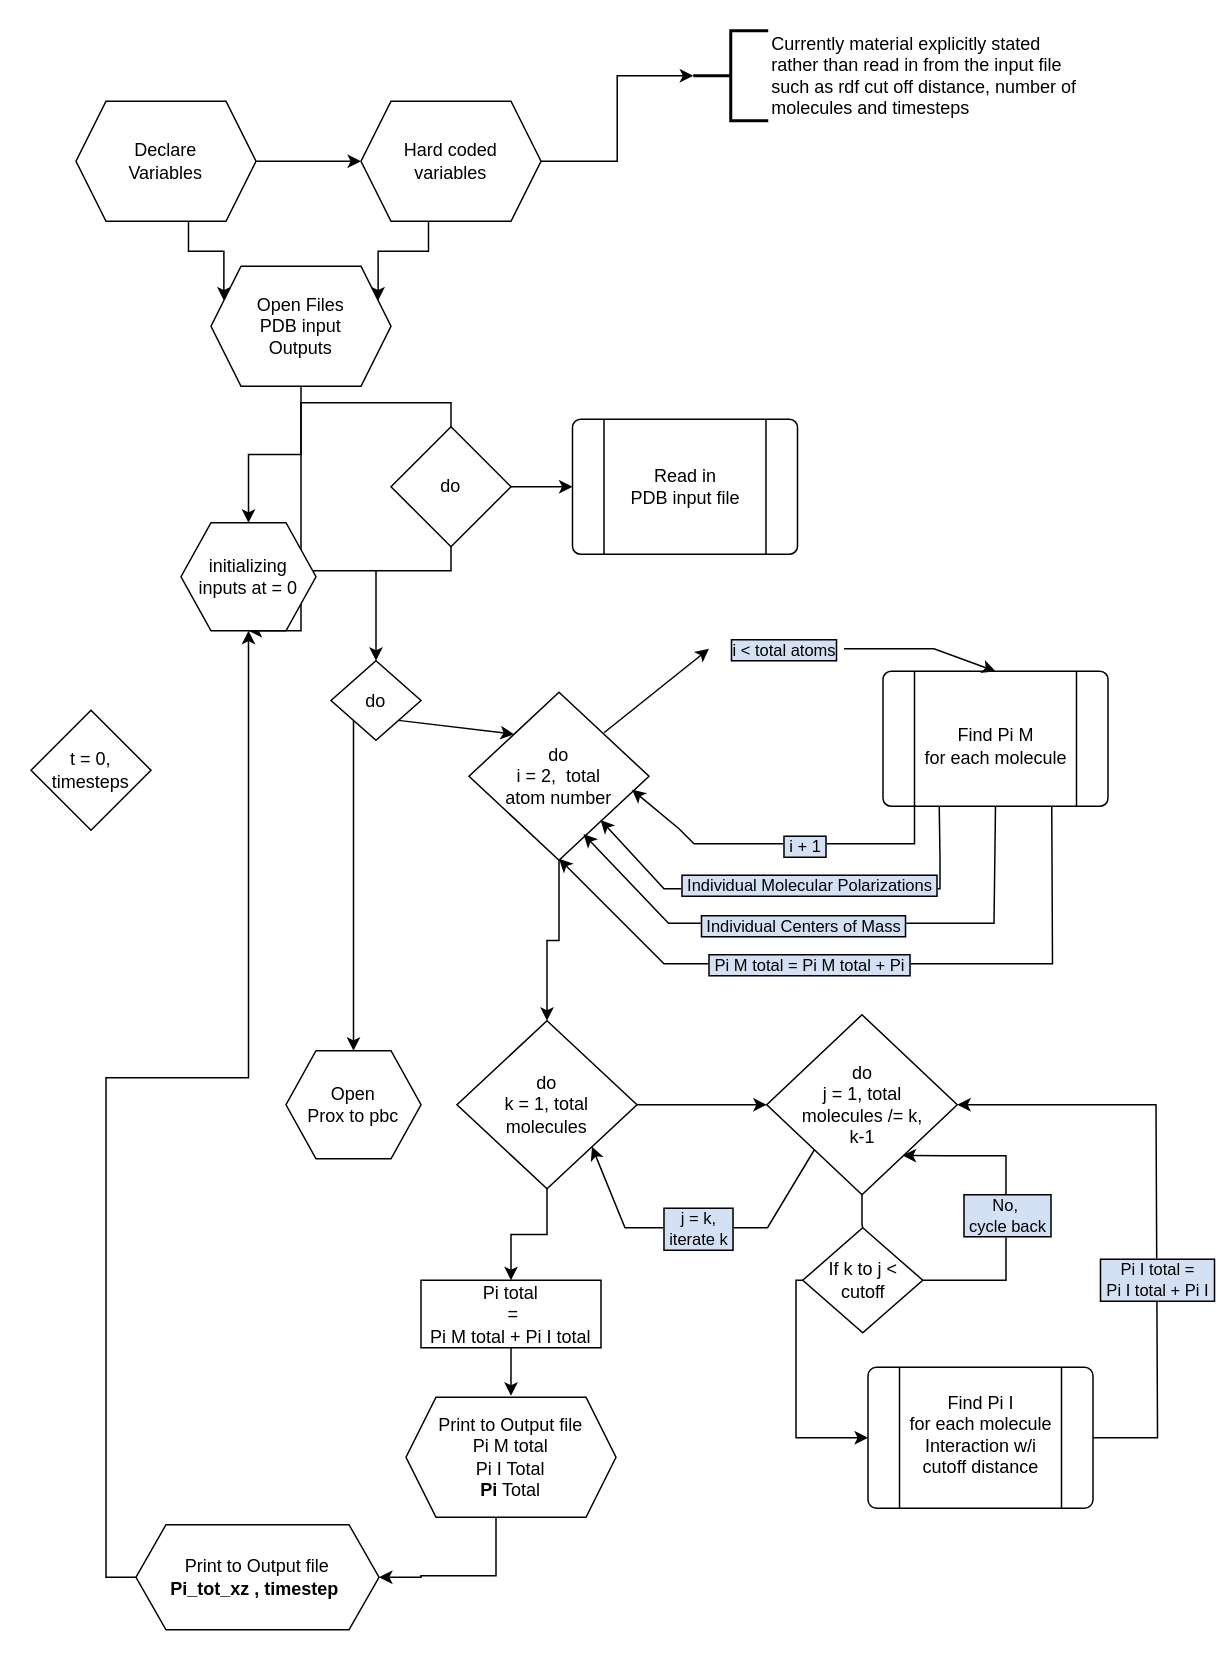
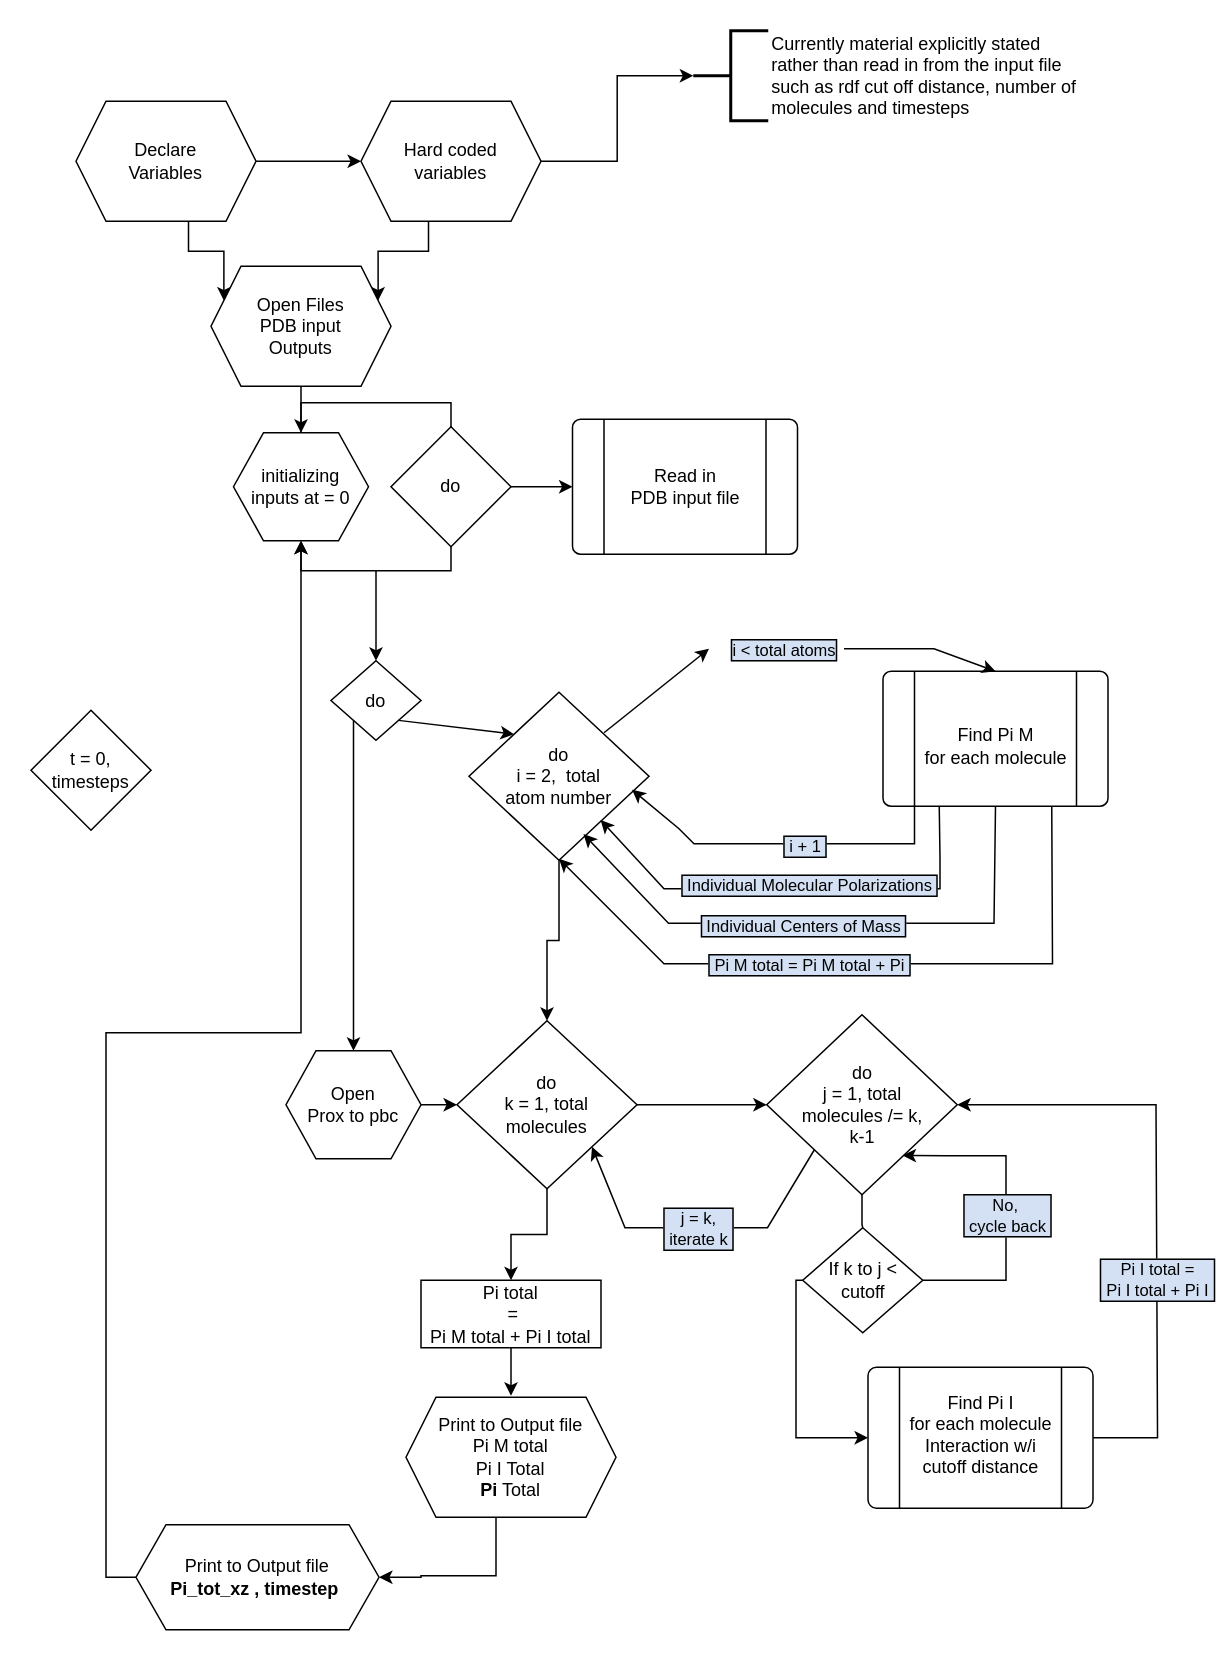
(248, 577) -> (301, 487)
none -> (444, 1105)
